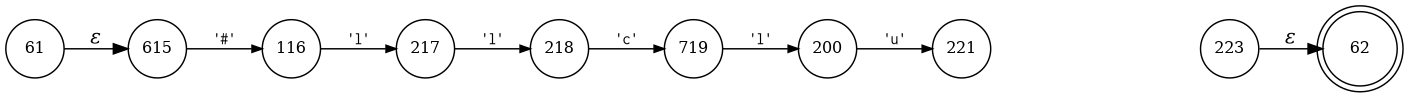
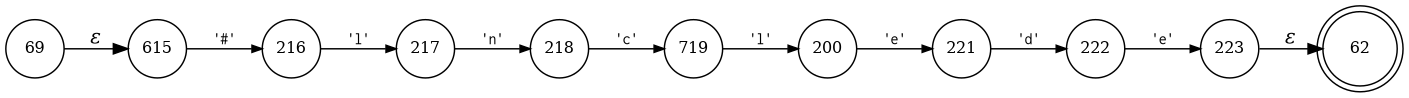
(492, 40) -> (492, 40)
(895, 40) -> (895, 40)
(35, 49) -> (35, 49)
(291, 49) -> (291, 49)
none -> (1096, 49)
